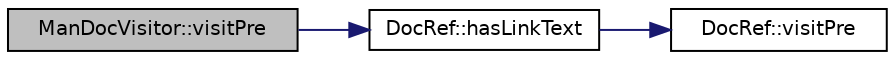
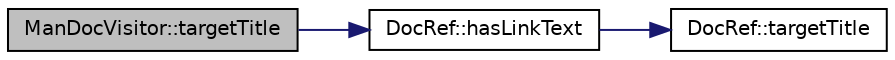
(153, 30) -> (153, 30)
(779, 30) -> (779, 30)
